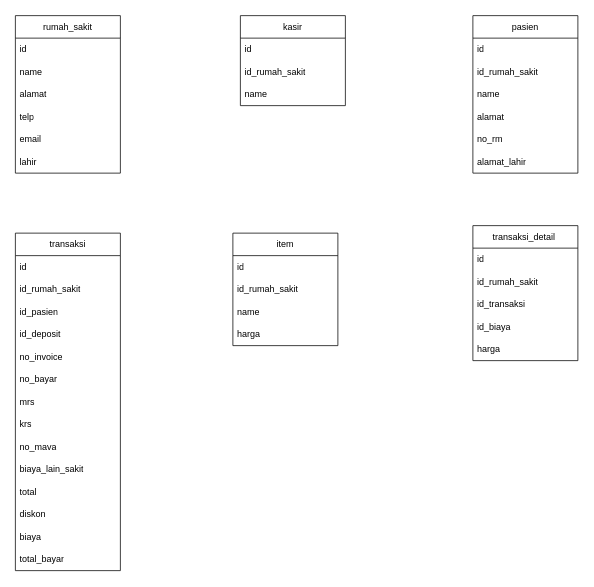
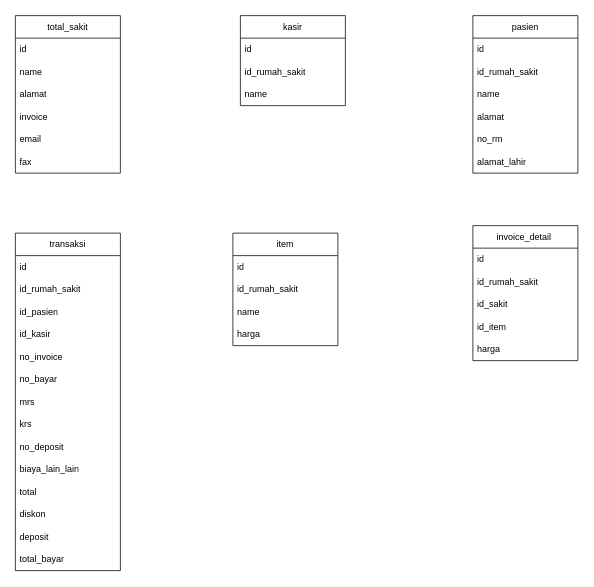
(68, 27) -> (68, 27)
(29, 117) -> (35, 117)
(30, 162) -> (27, 162)
(525, 237) -> (525, 237)
(505, 304) -> (495, 304)
(495, 327) -> (493, 327)
(43, 334) -> (38, 334)
(38, 447) -> (44, 447)
(56, 469) -> (52, 469)
(31, 537) -> (36, 537)
